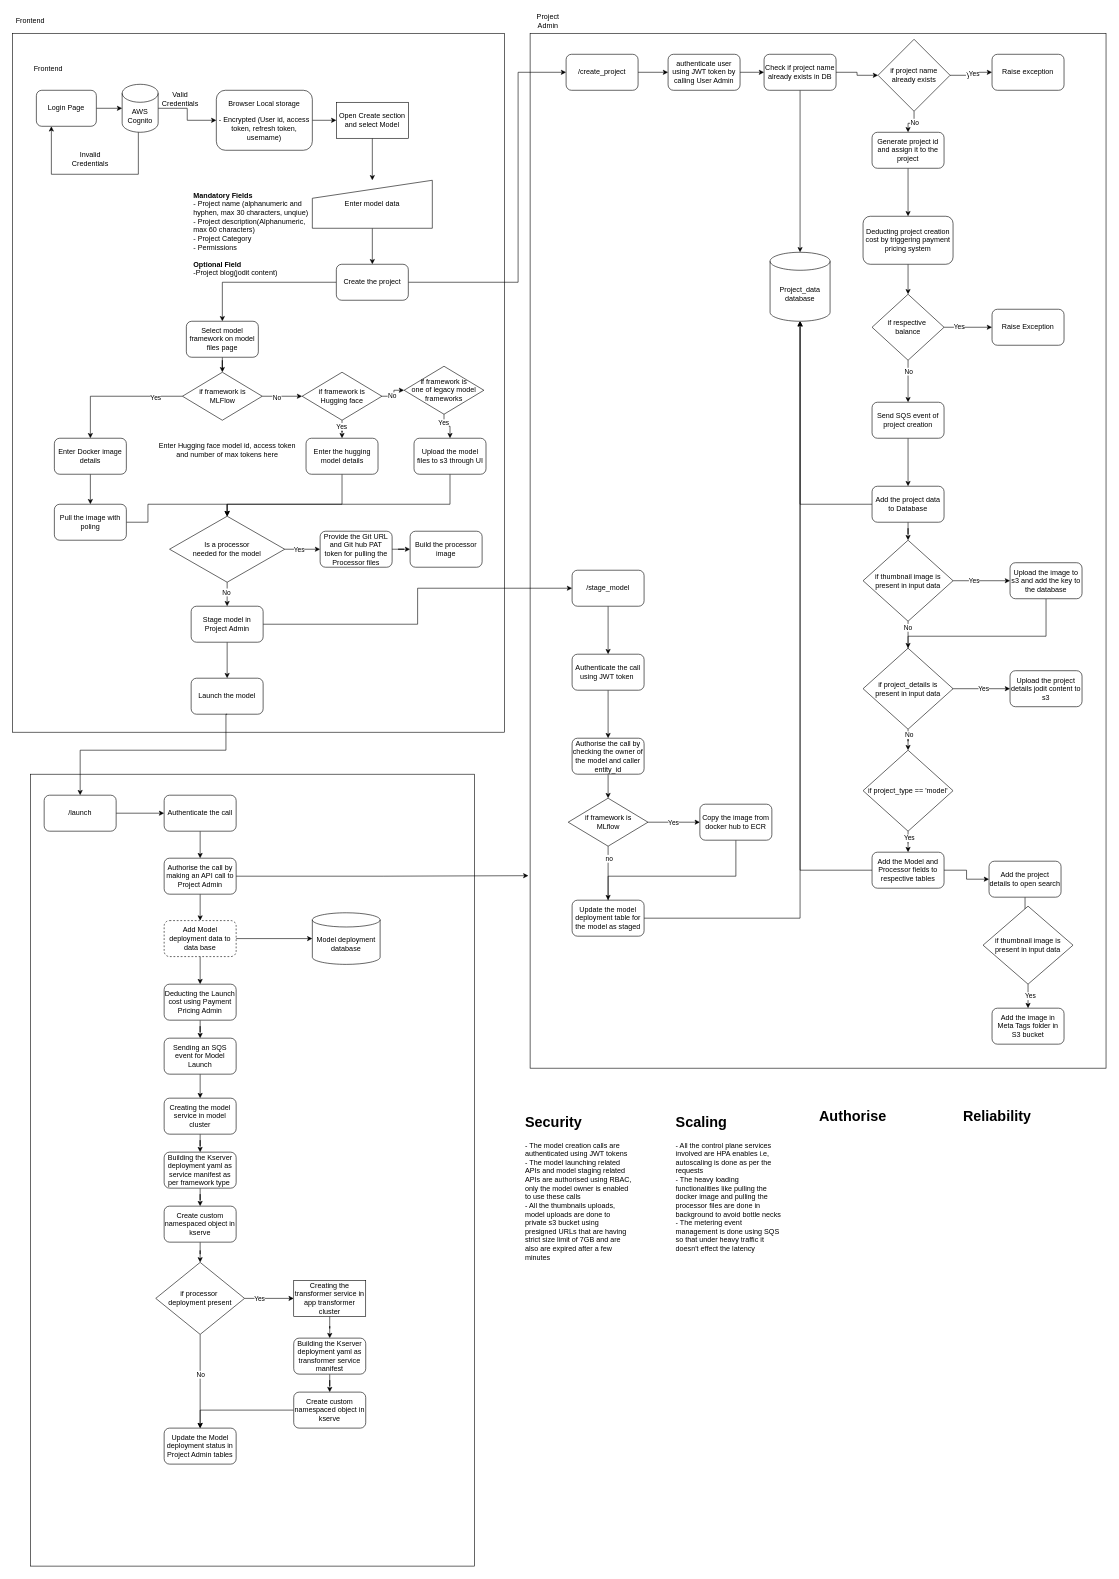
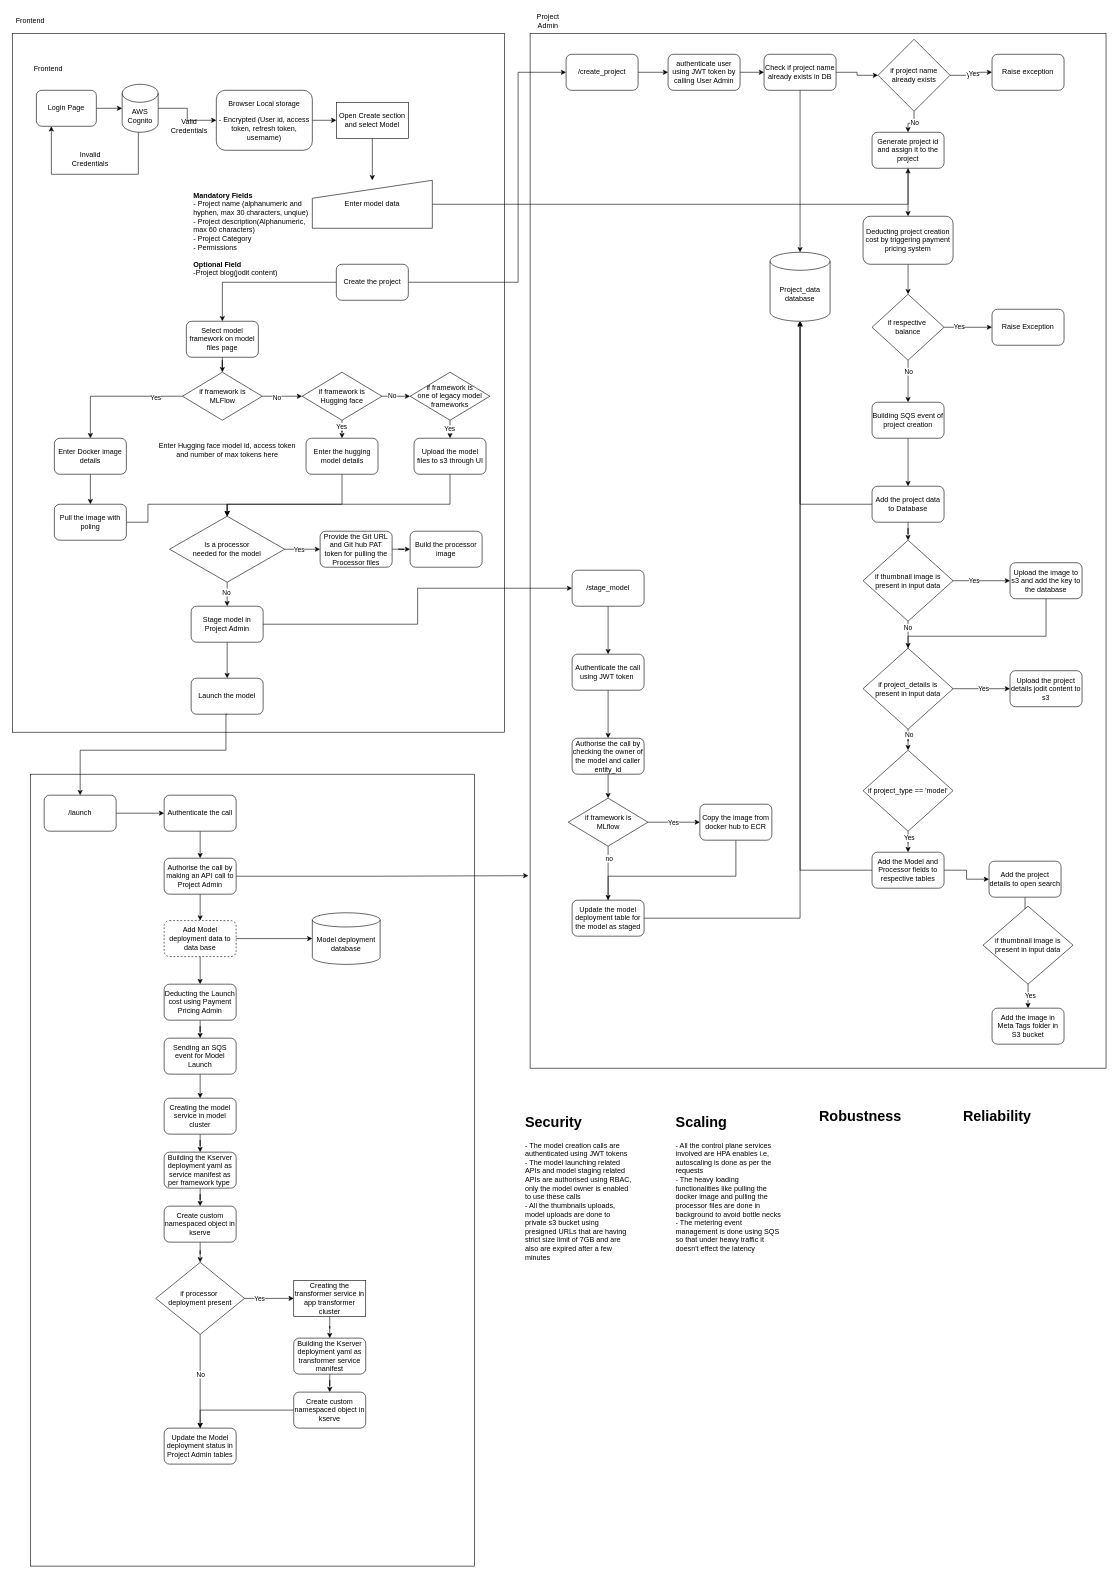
(180, 99) -> (189, 126)
(372, 258) -> (669, 204)
(444, 390) -> (450, 396)
(908, 420) -> (908, 420)
(837, 1113) -> (839, 1113)
